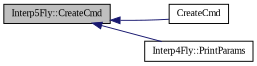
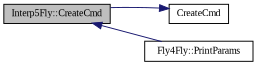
(145, 20) -> (135, 7)
(199, 51) -> (199, 51)
